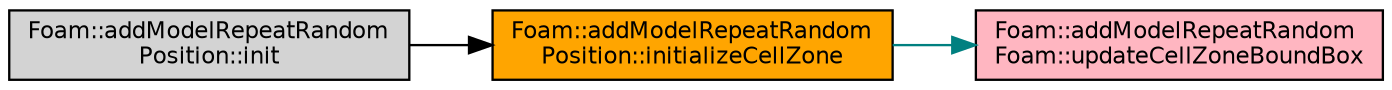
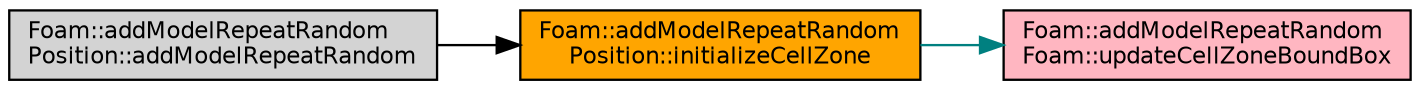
(209, 45) -> (223, 45)
